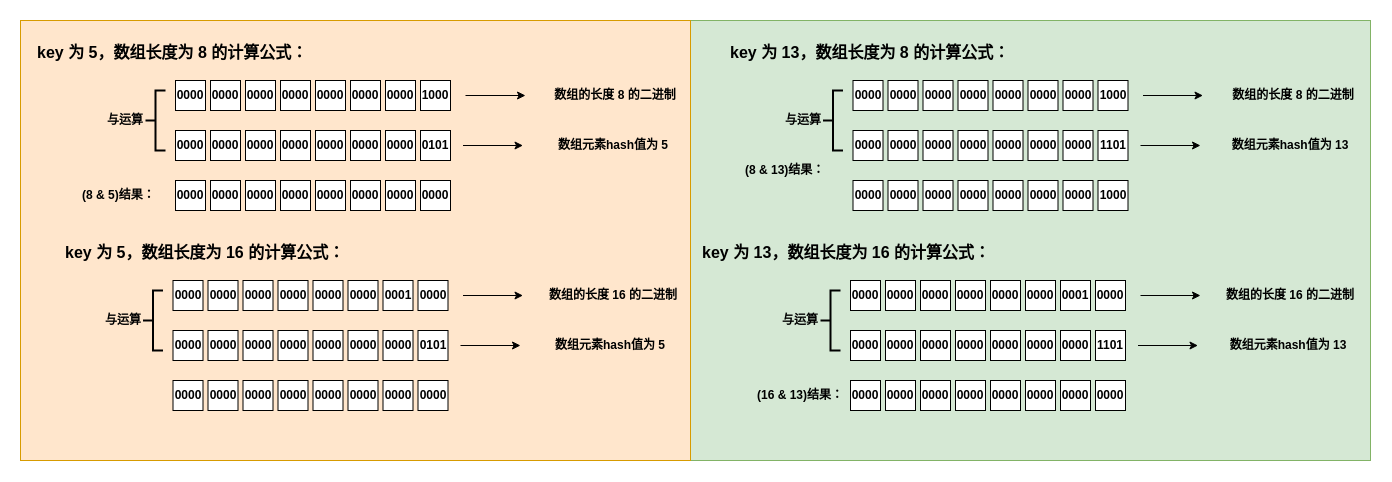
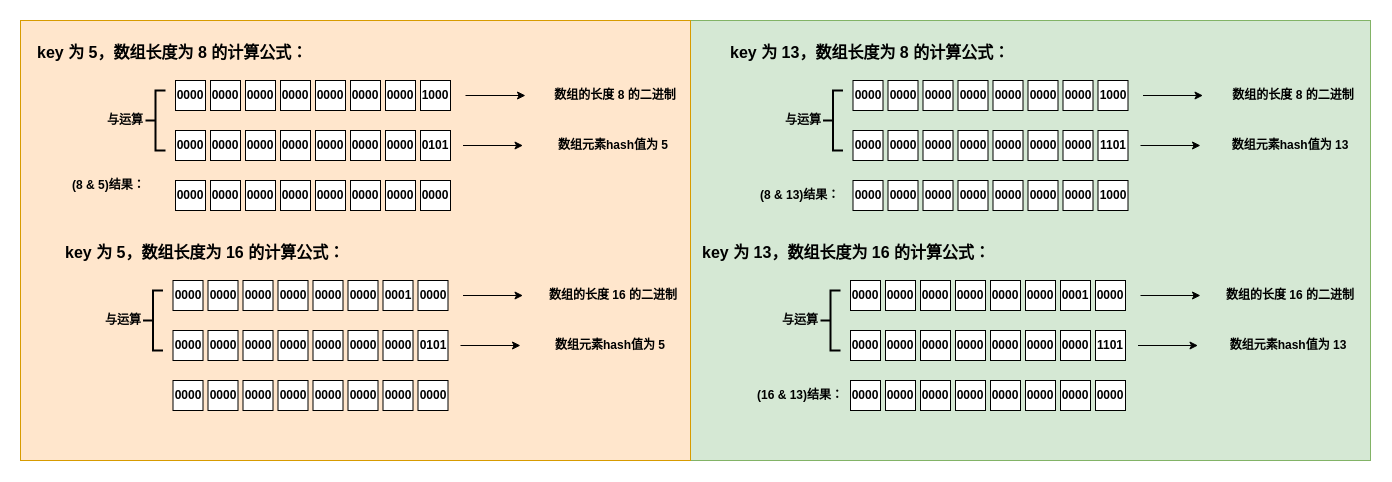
(788, 171) -> (803, 196)
(126, 196) -> (116, 186)
